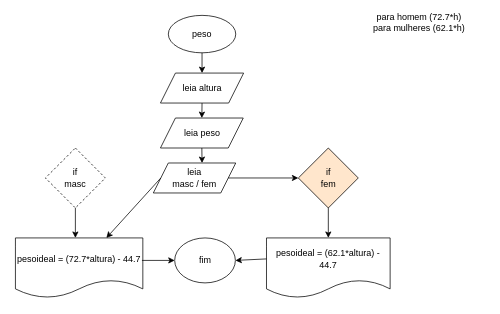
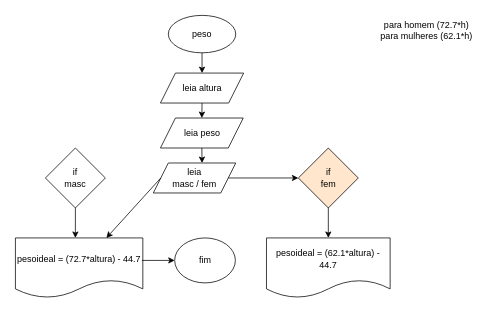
(420, 23) -> (428, 30)
(75, 178) -> (75, 178)
(251, 260) -> none
